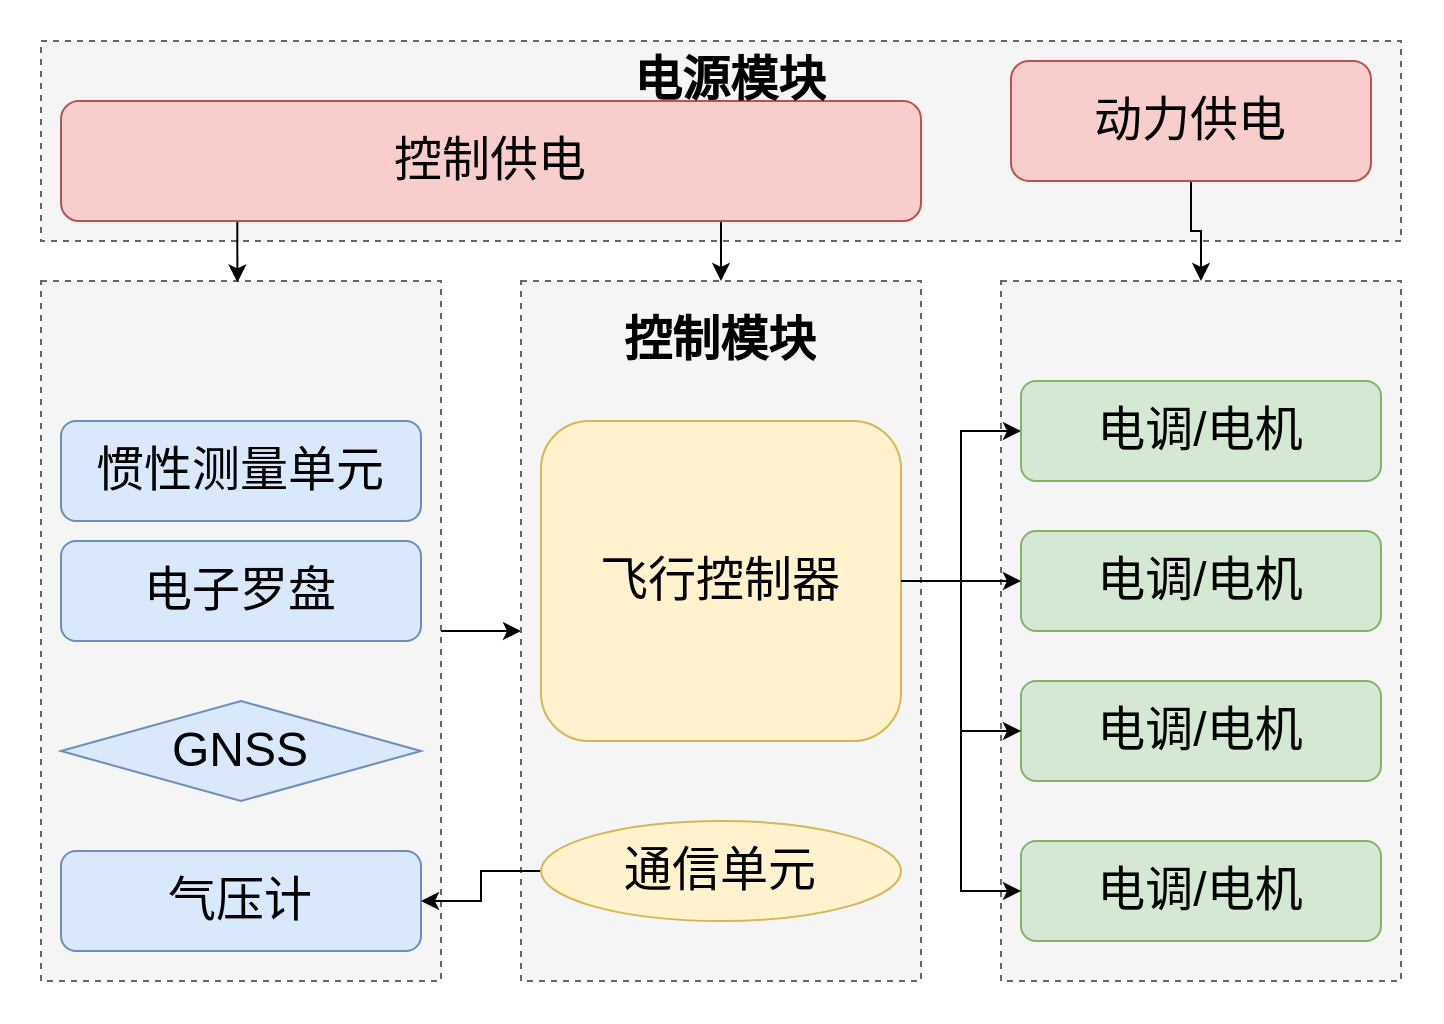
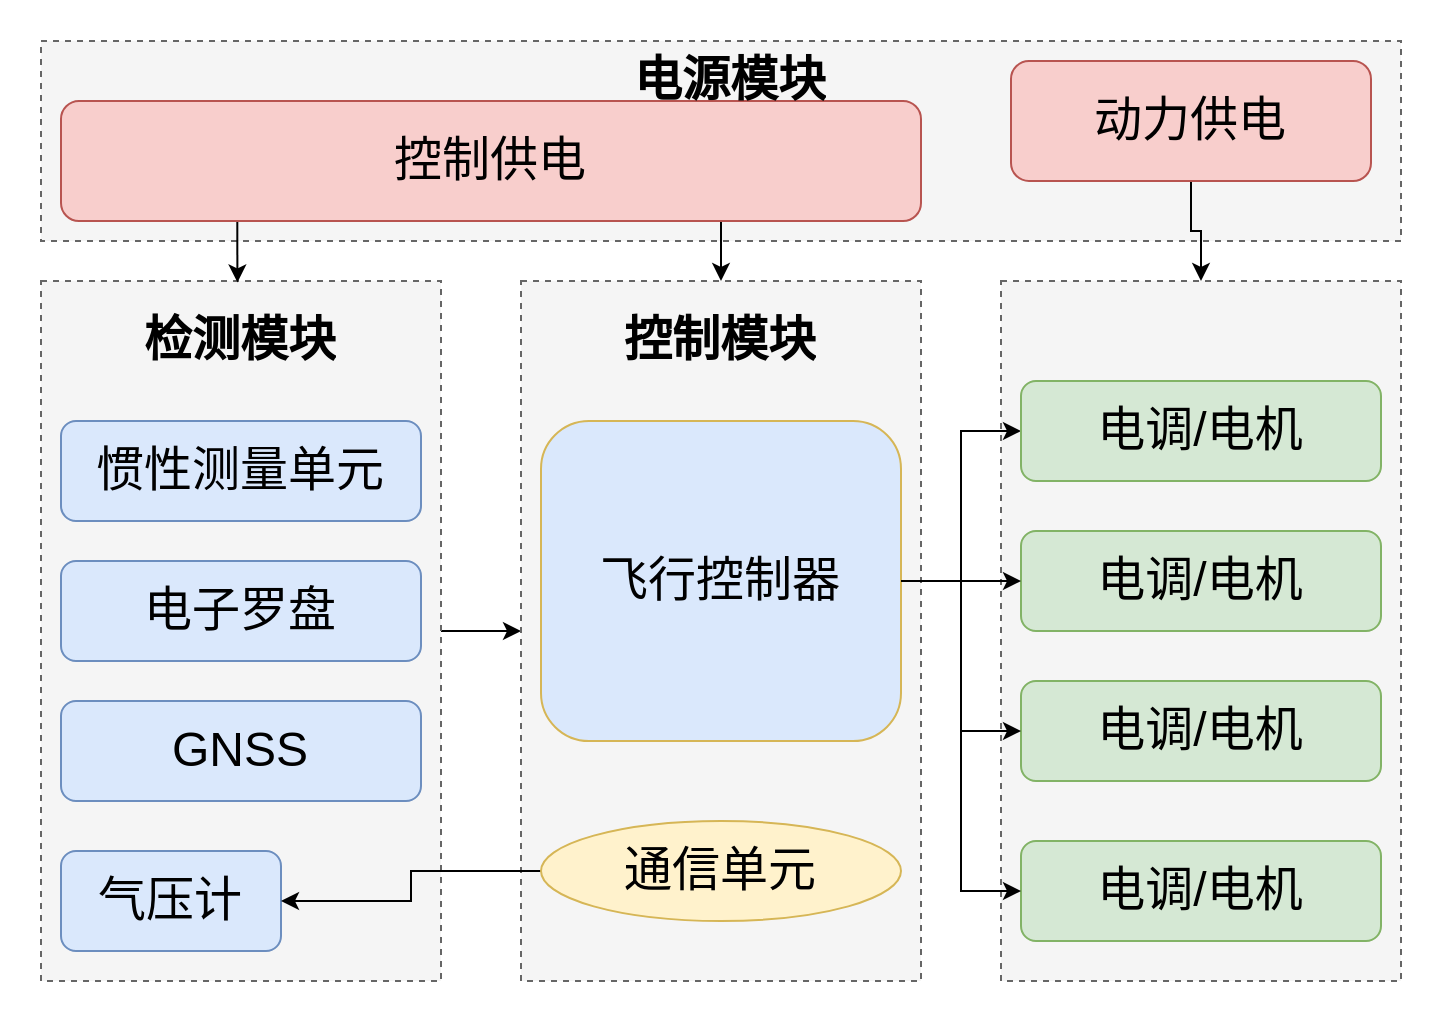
none -> (241, 351)
(721, 581) -> (721, 581)
(241, 591) -> (241, 611)
(241, 751) -> (241, 751)
(241, 901) -> (171, 901)
